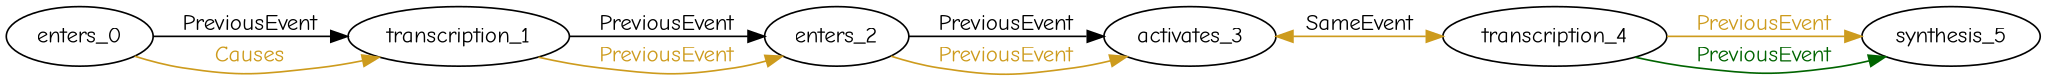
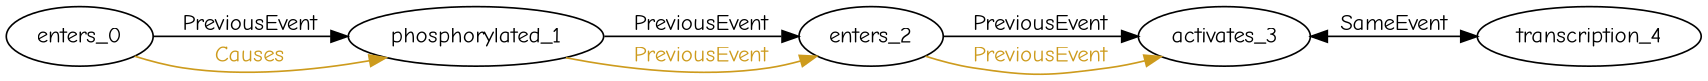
(459, 36) -> (476, 36)
(1359, 36) -> (1394, 36)
(1951, 36) -> none
